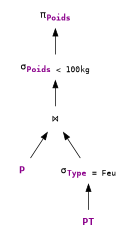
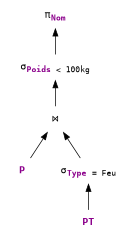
(59, 15) -> (59, 15)
